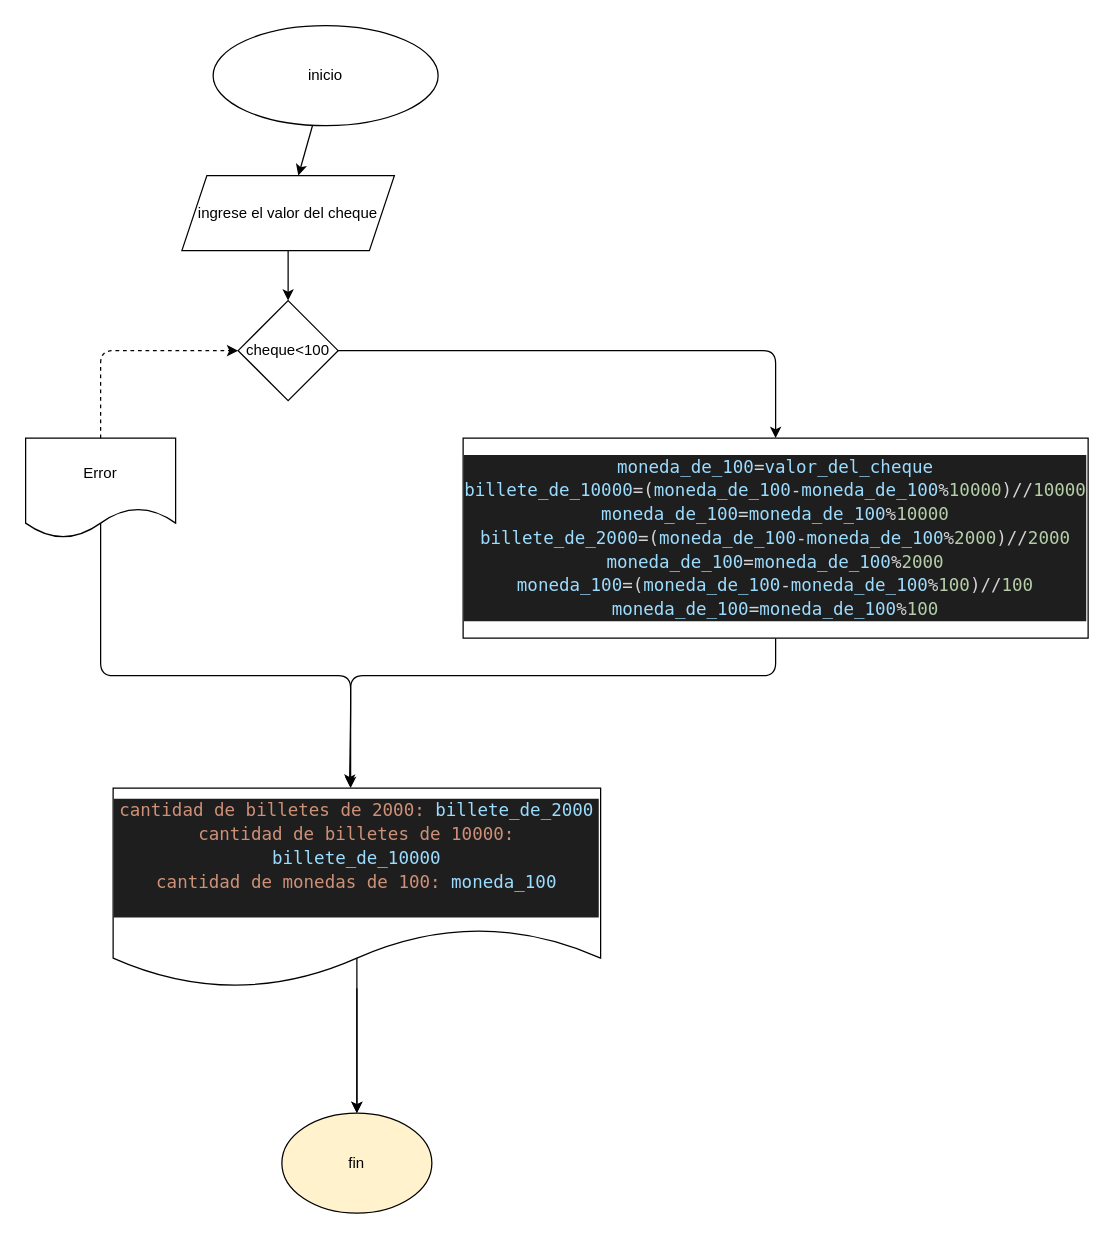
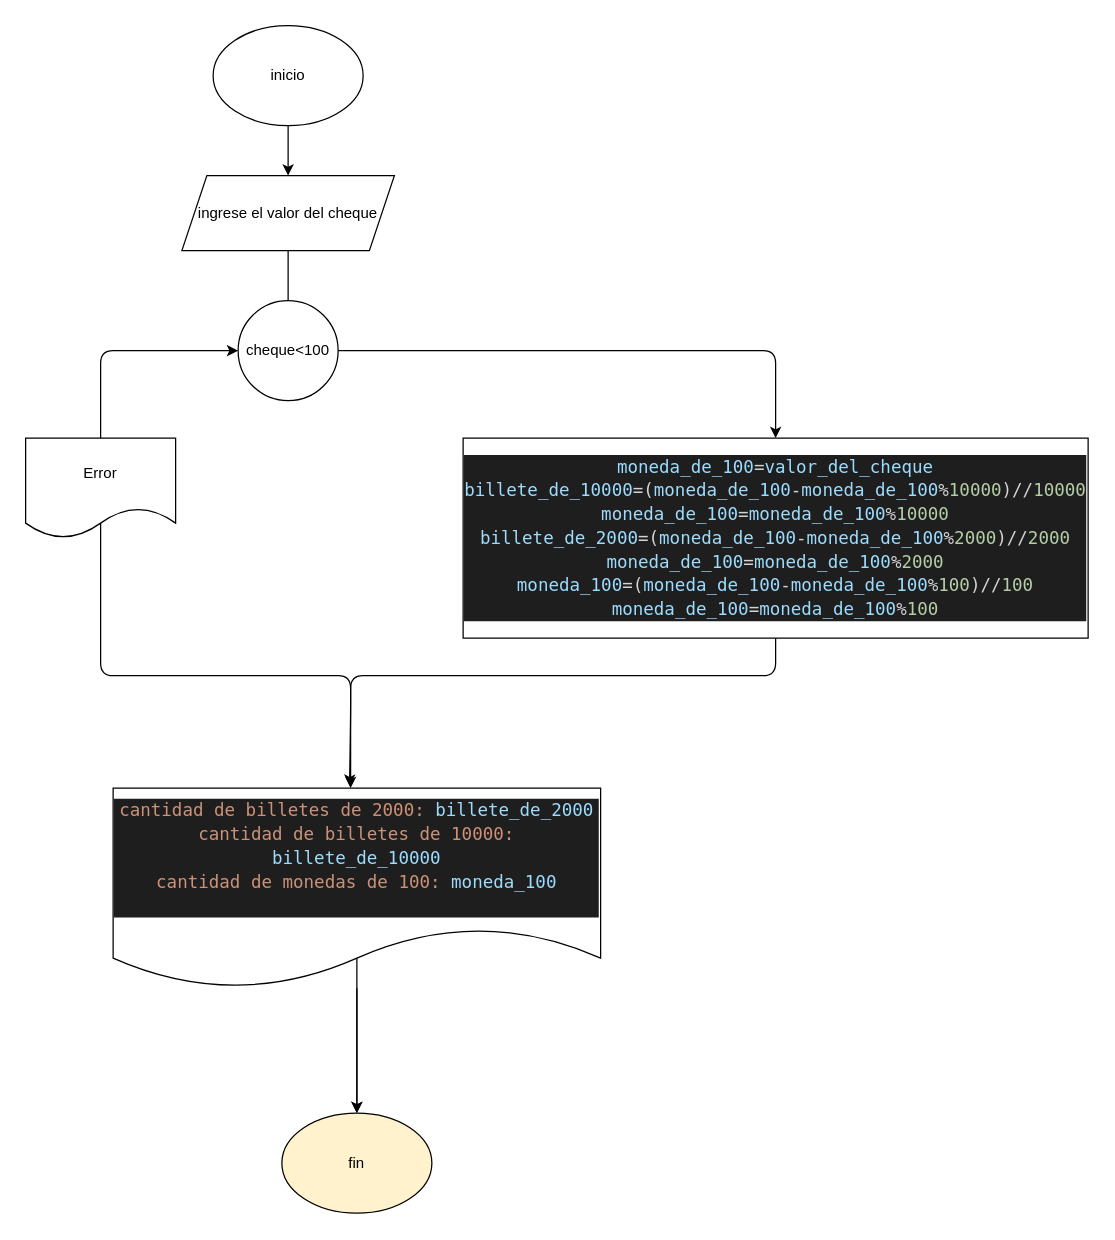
(326, 76) -> (288, 76)
(288, 291) -> (288, 295)
(128, 351) -> (128, 351)
(288, 351) -> (288, 351)
